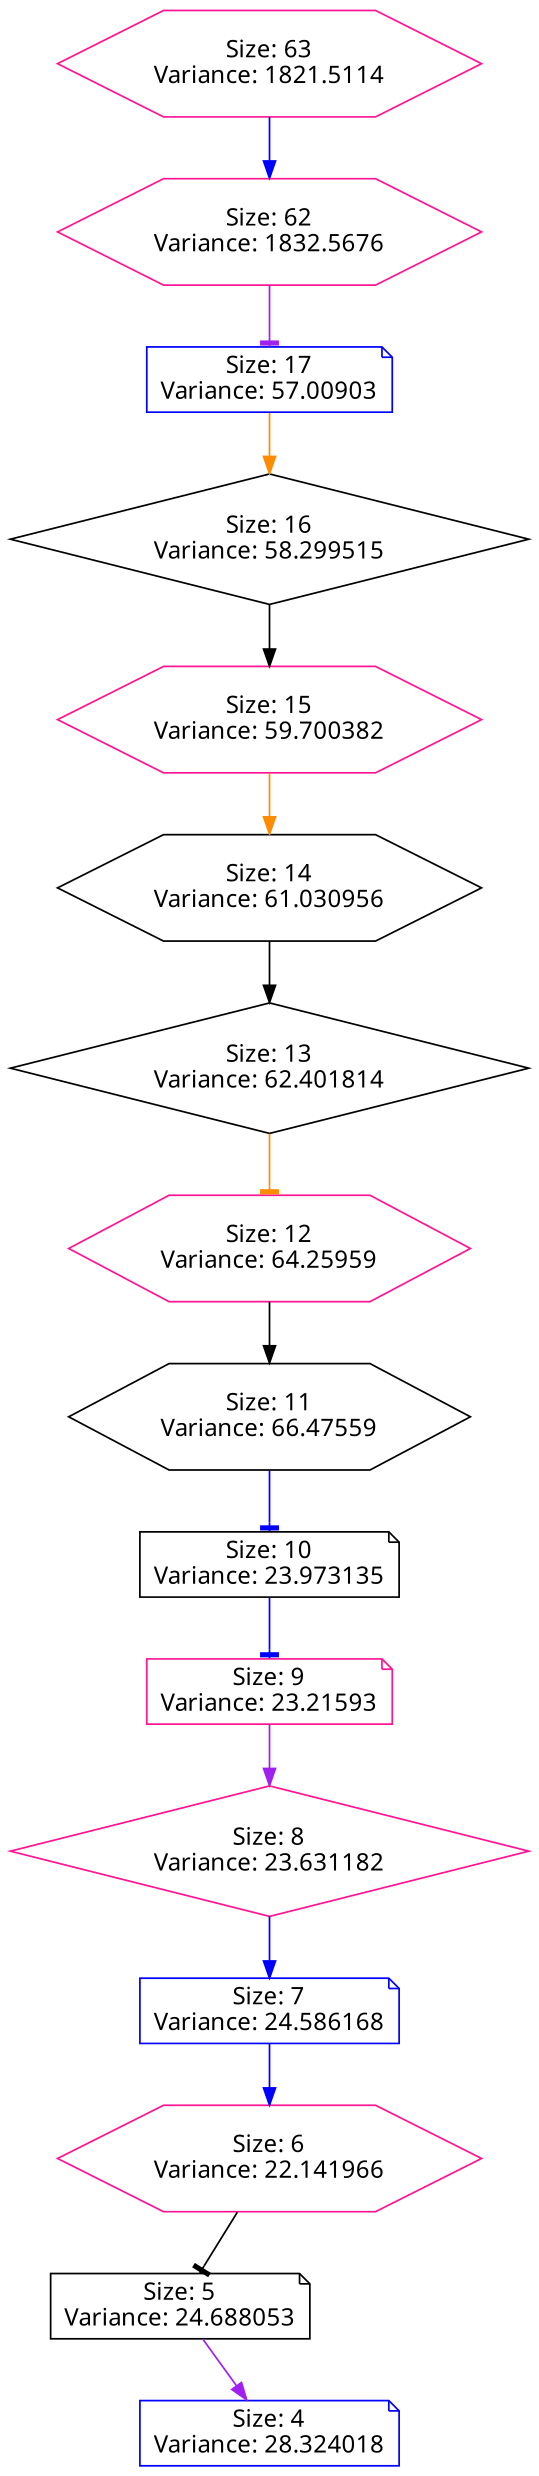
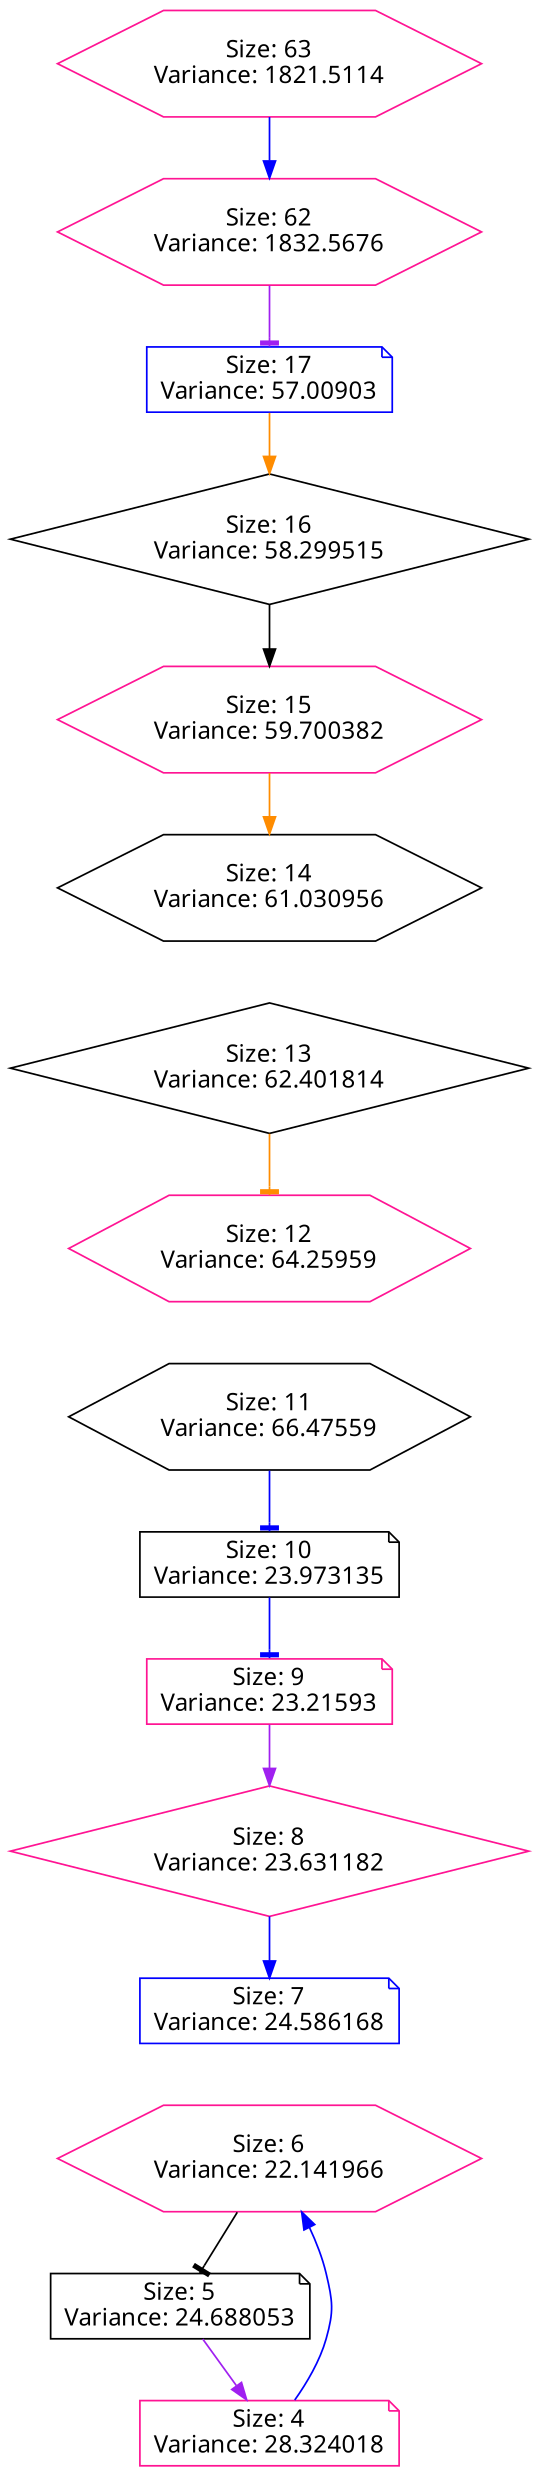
(270, 963) -> none
(270, 1324) -> none
(270, 2066) -> (331, 2316)
(270, 2433) -> (270, 2433)
